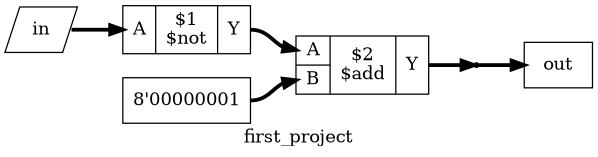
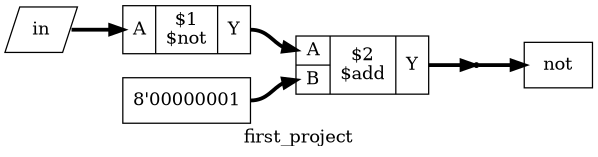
(558, 65) -> (558, 65)
